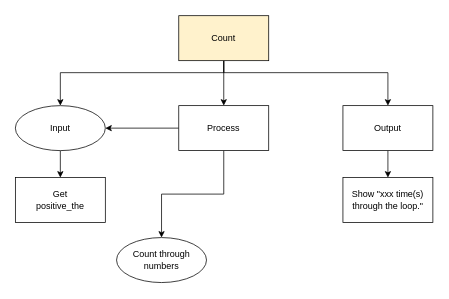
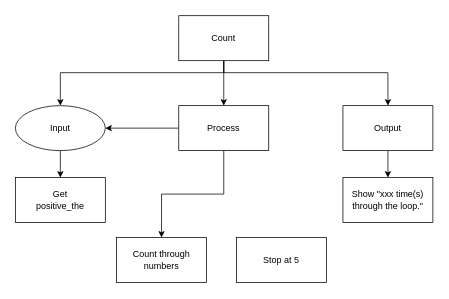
(224, 38) -> (224, 38)
(162, 260) -> (162, 260)
none -> (282, 260)
